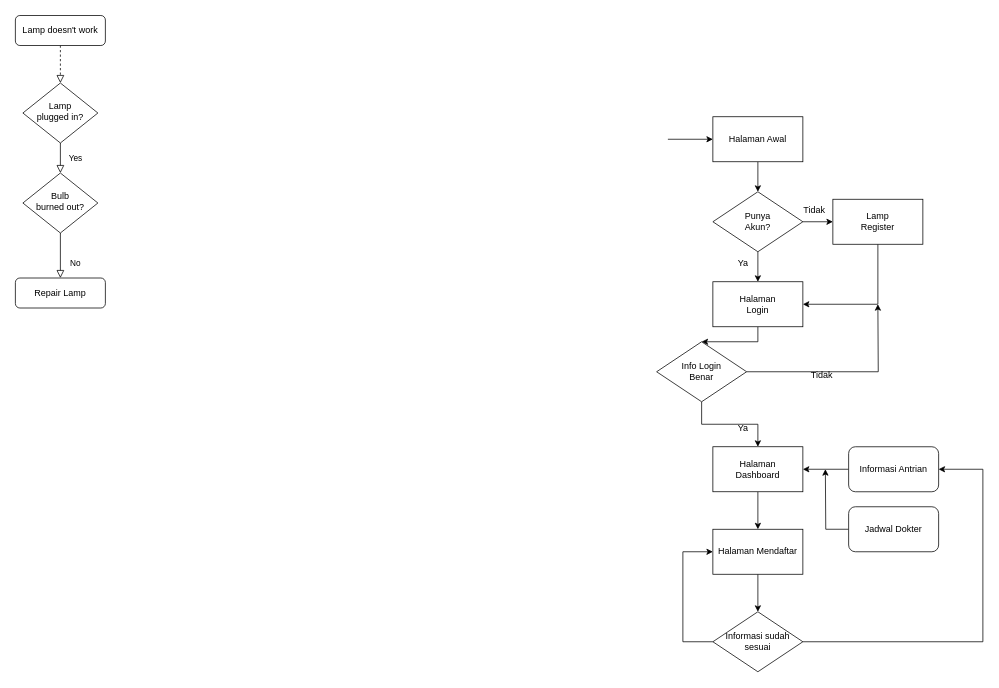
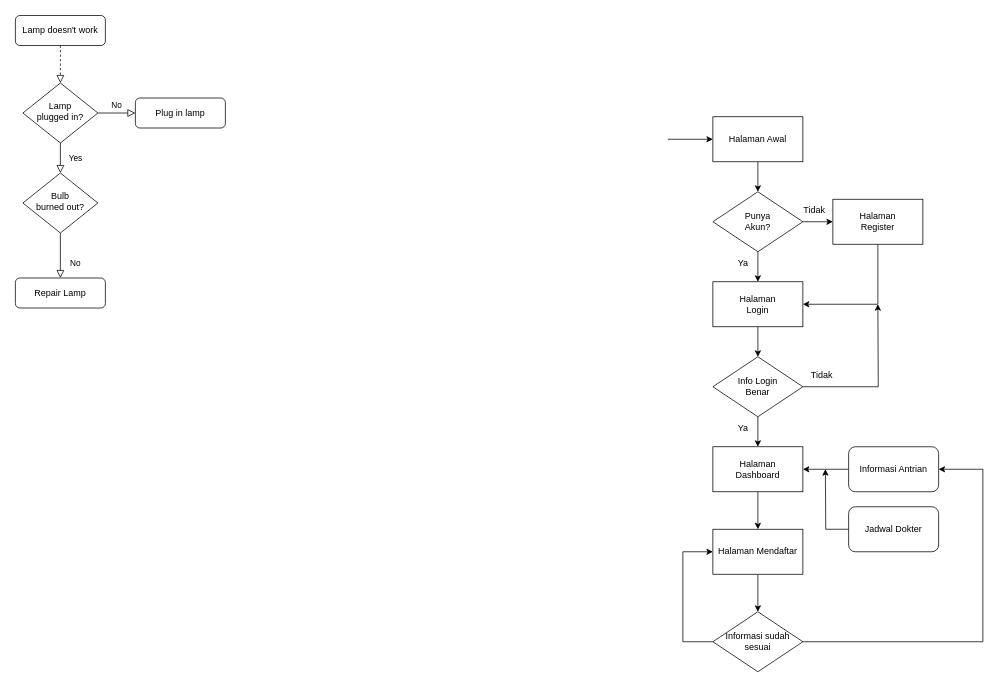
none -> (112, 113)
none -> (180, 113)
(878, 222) -> (878, 222)
(702, 372) -> (758, 387)
